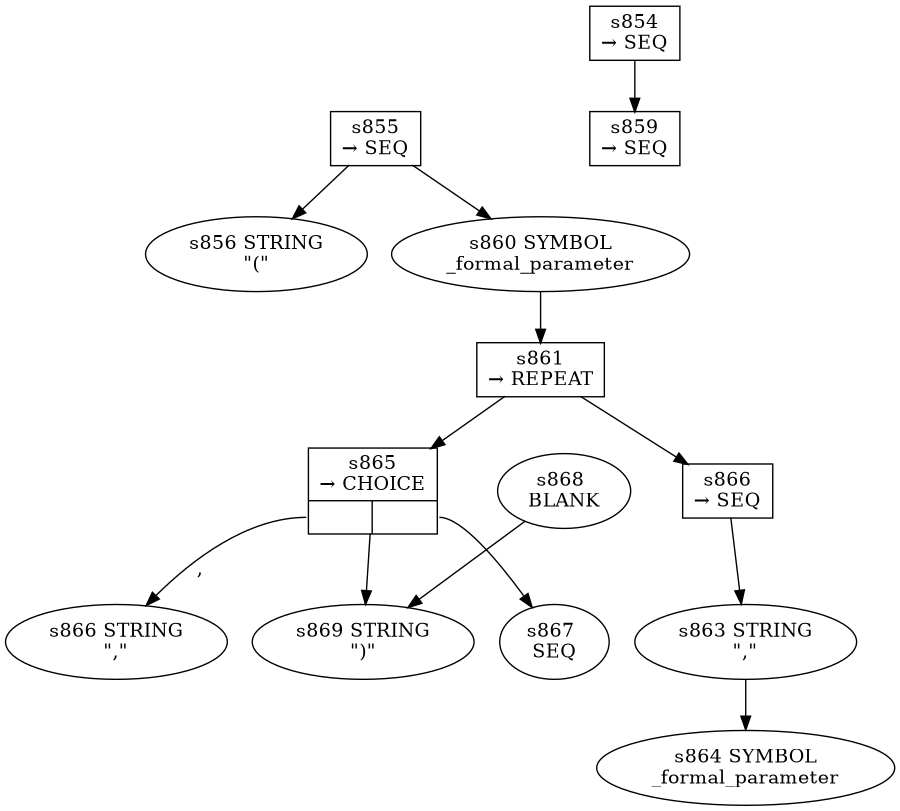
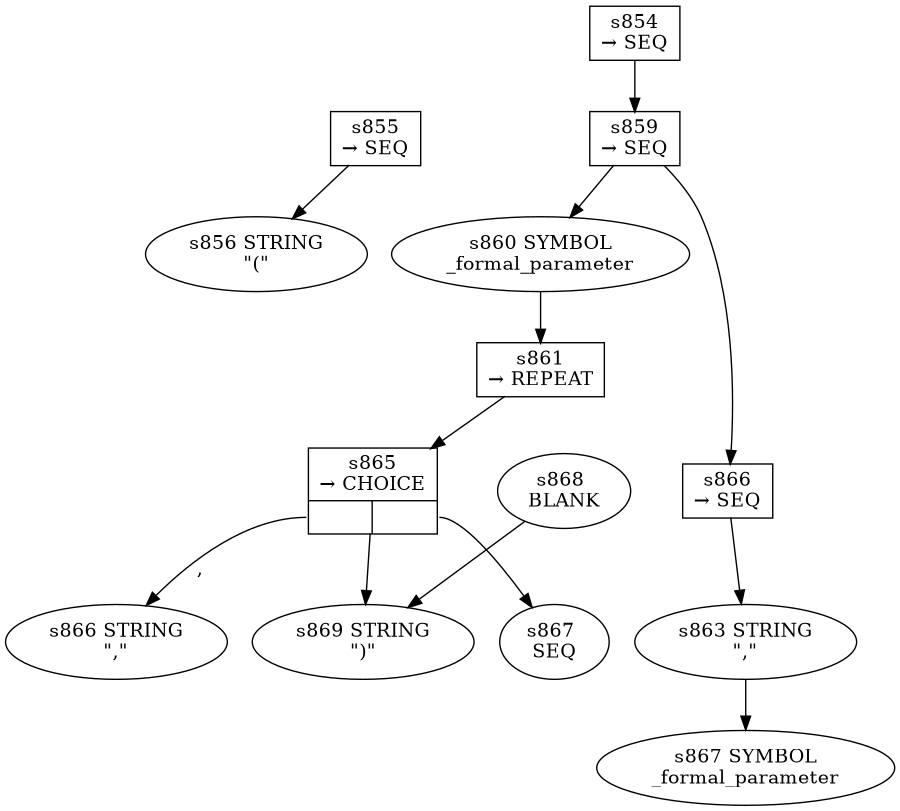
(446, 188) -> (596, 186)
(628, 427) -> (724, 300)
(746, 768) -> (746, 768)
